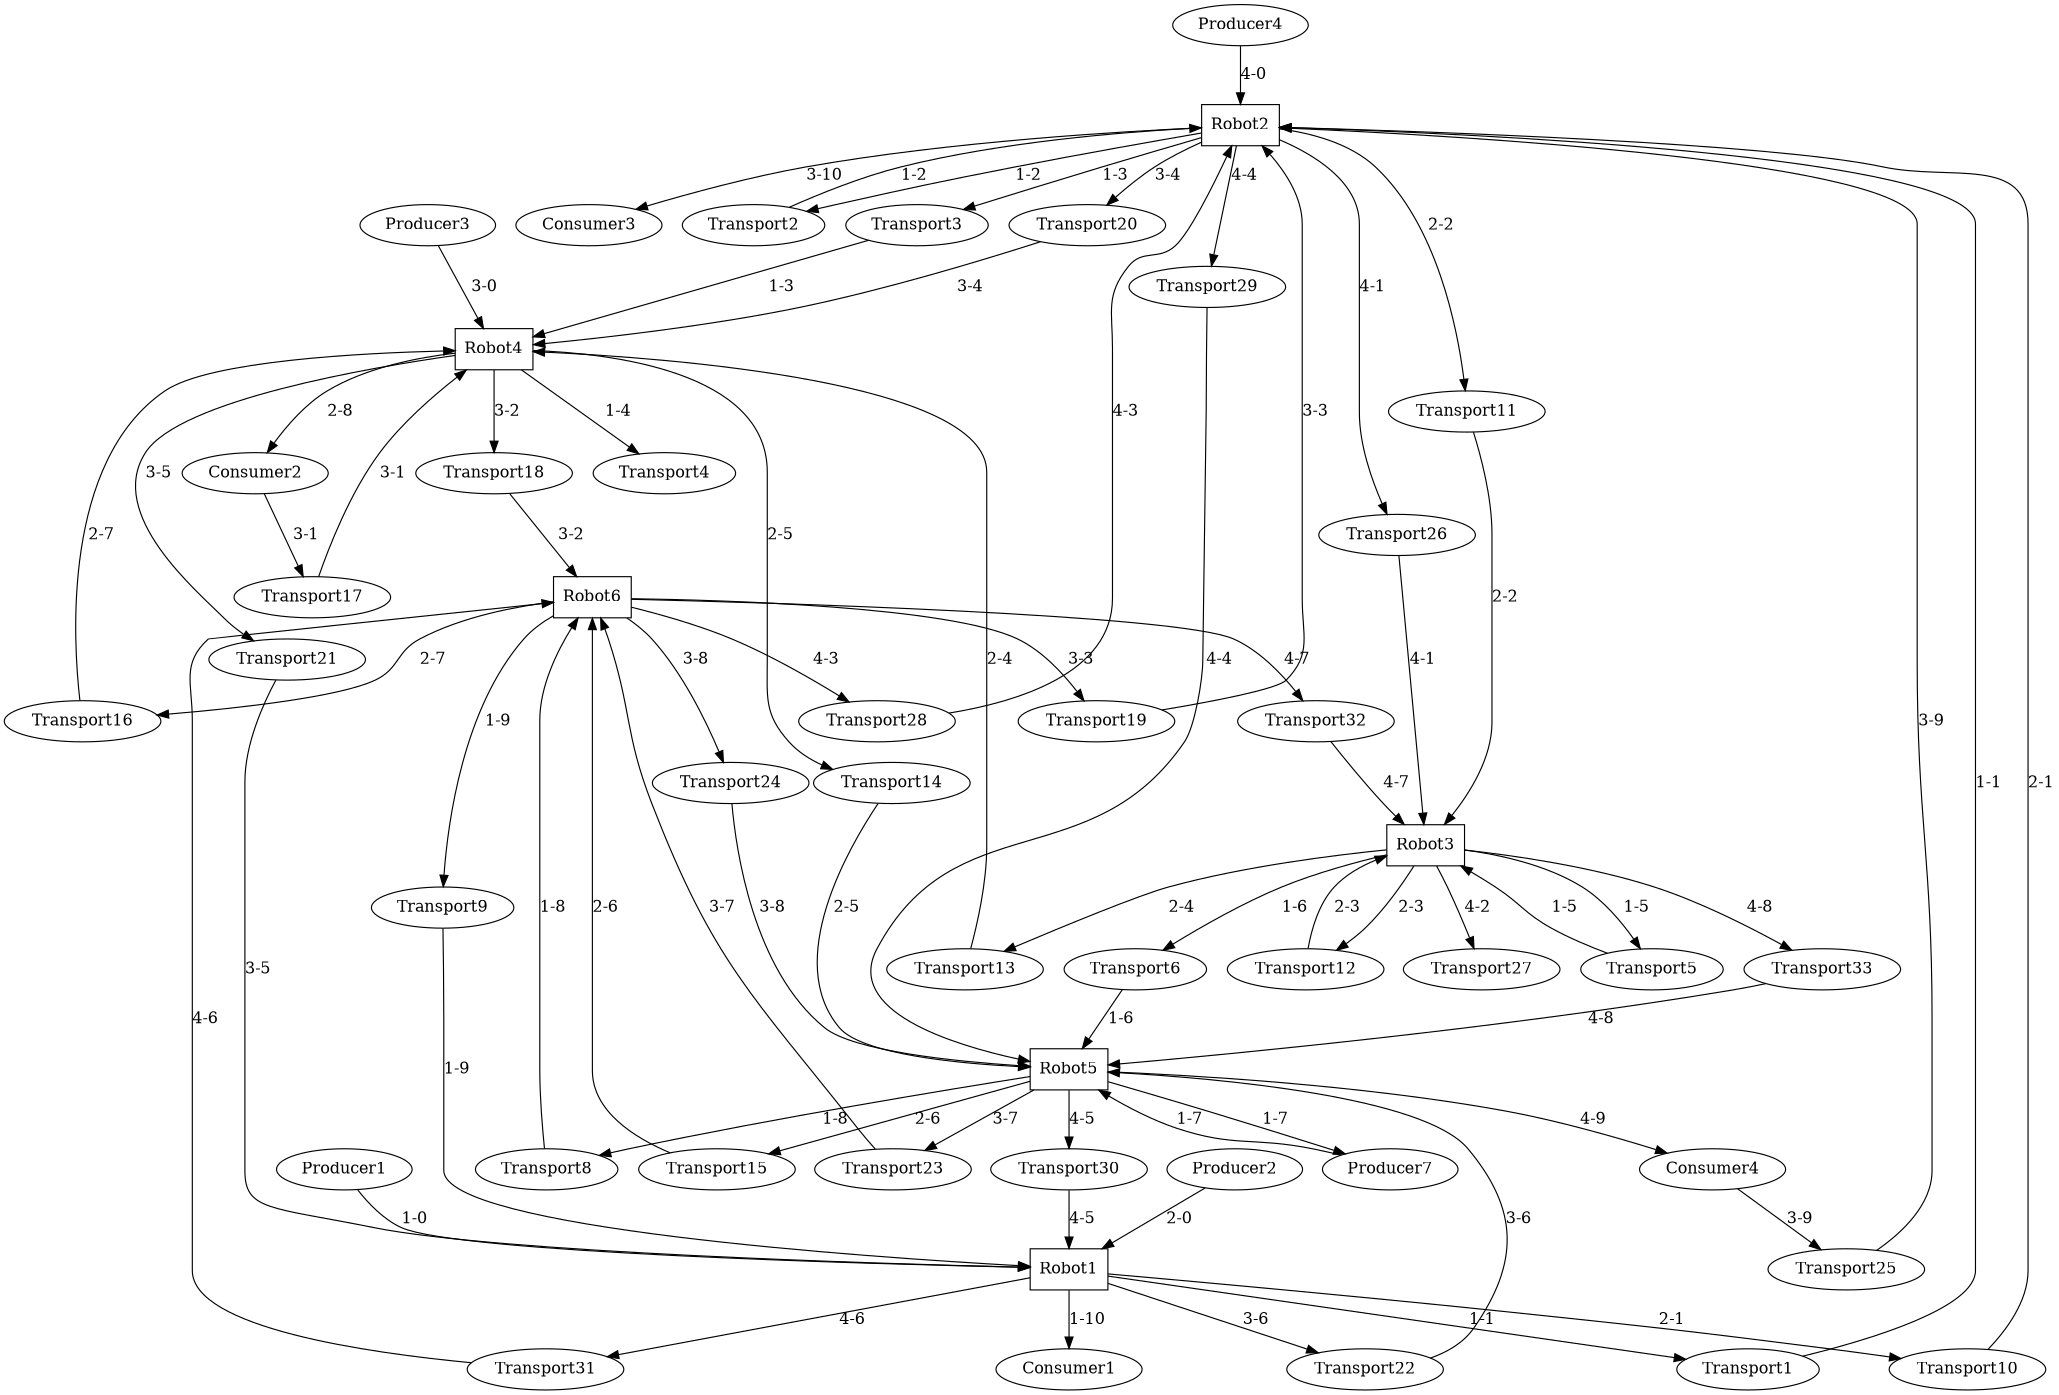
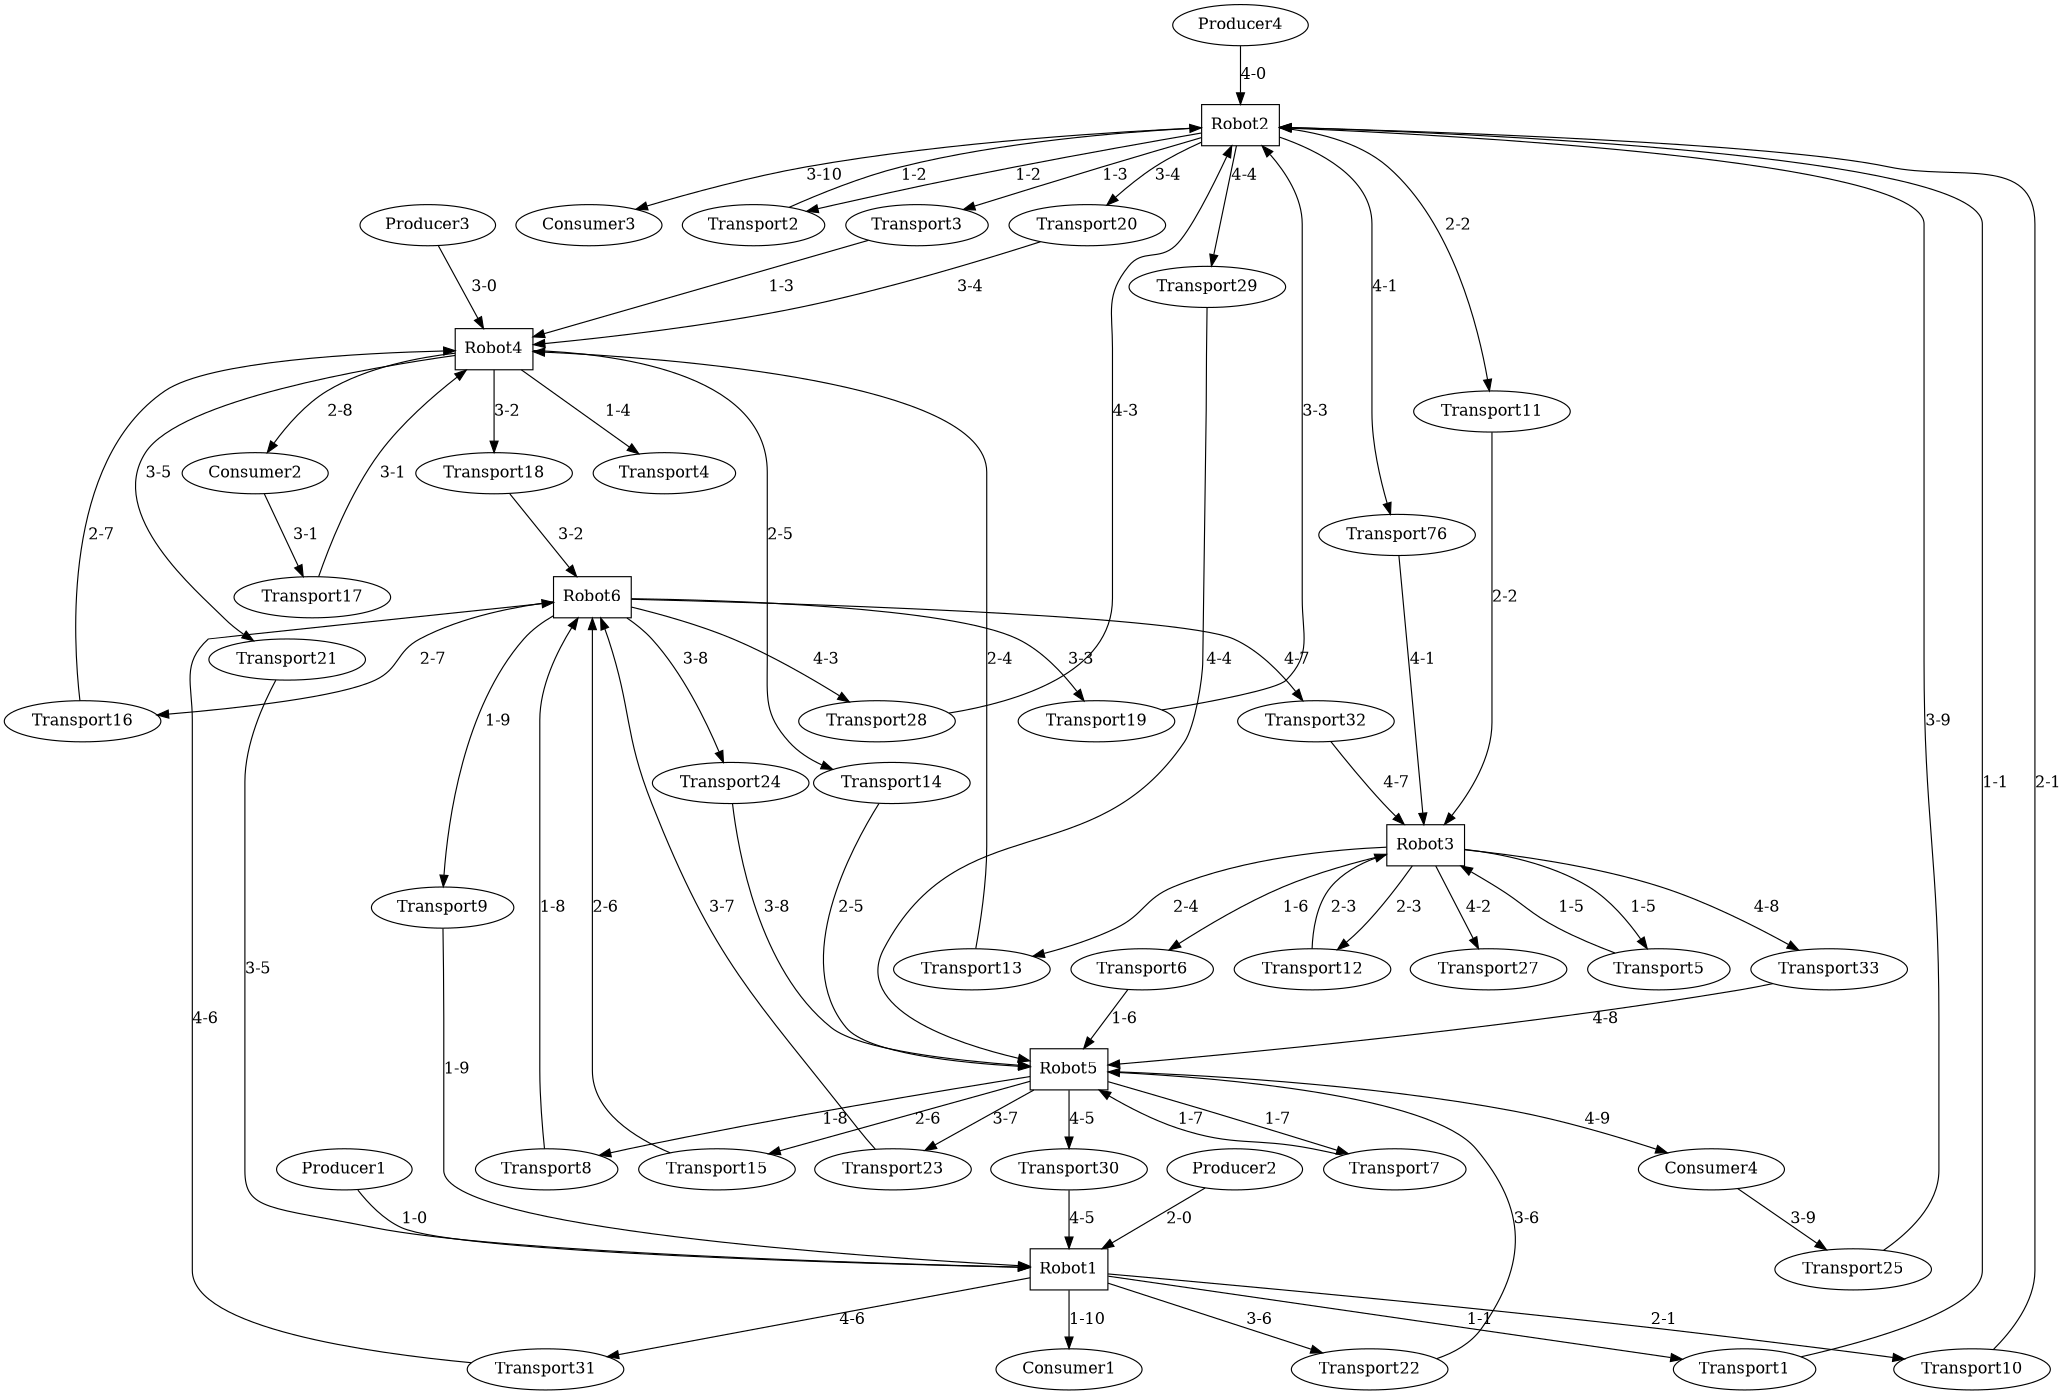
(1397, 535) -> (1397, 535)
(1390, 1169) -> (1395, 1169)
